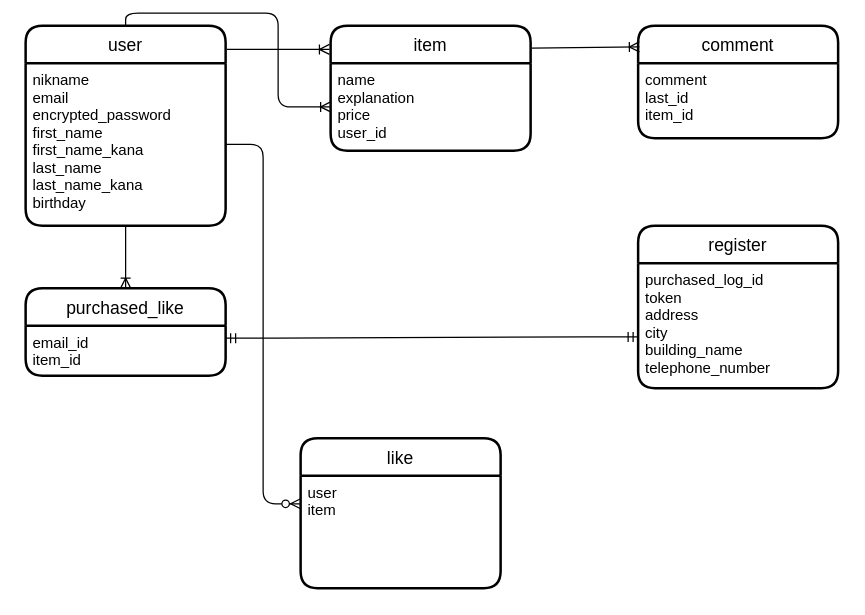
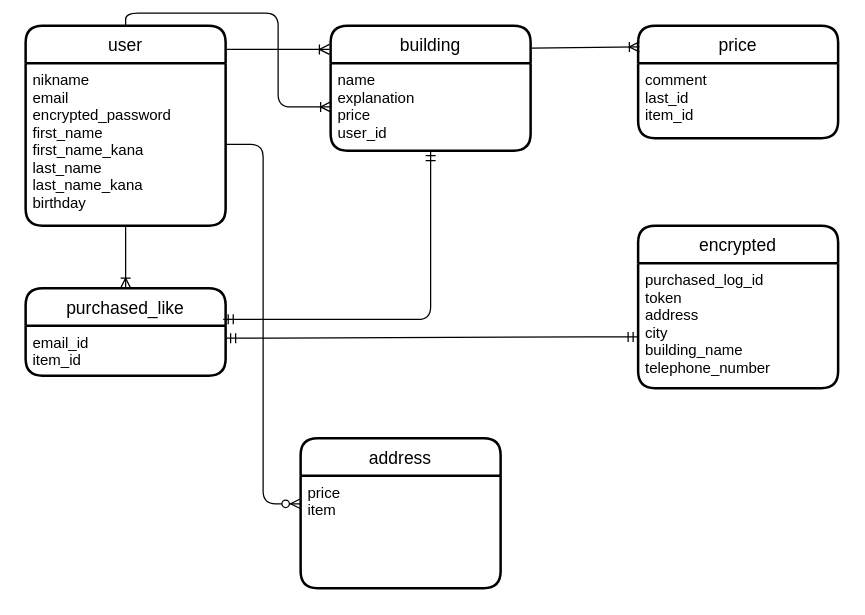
(430, 45) -> (430, 45)
(738, 45) -> (738, 45)
(738, 245) -> (738, 245)
none -> (405, 319)
(400, 458) -> (400, 458)
(324, 493) -> (327, 493)
